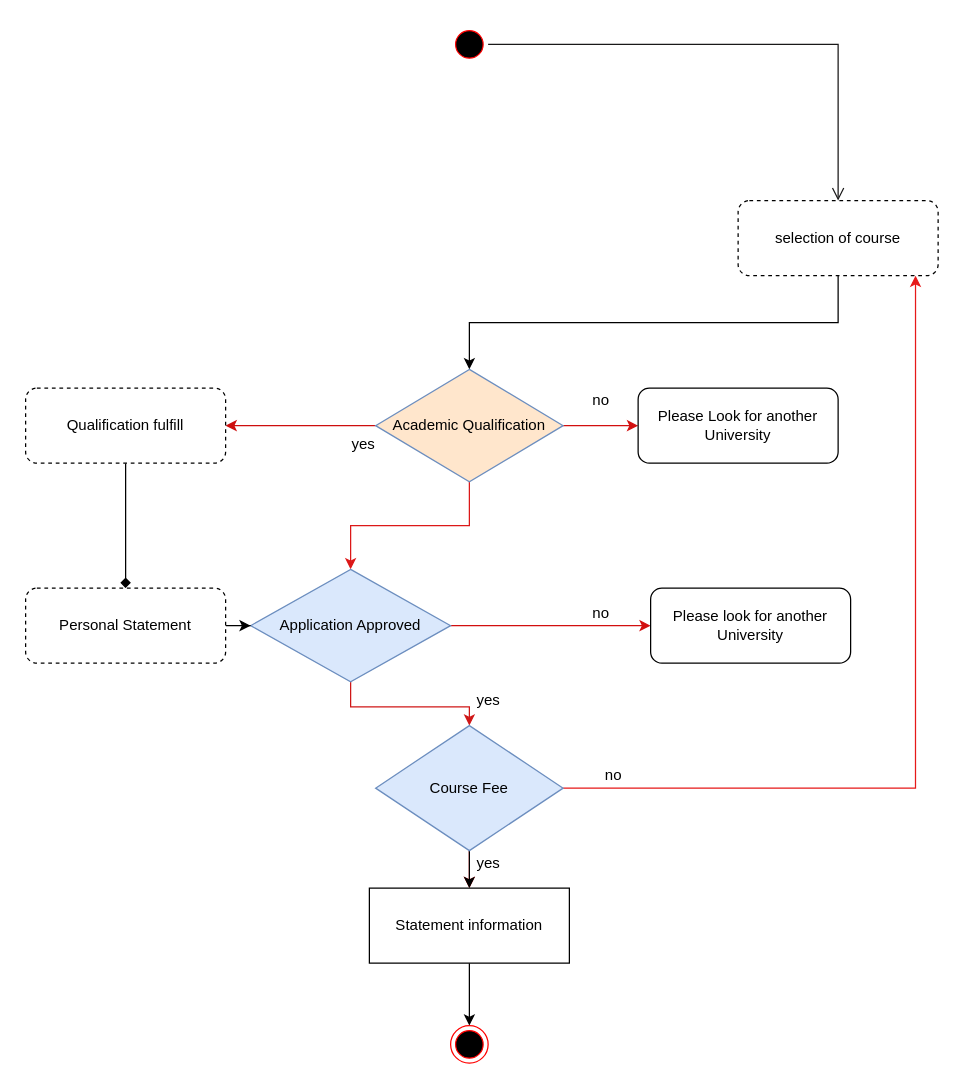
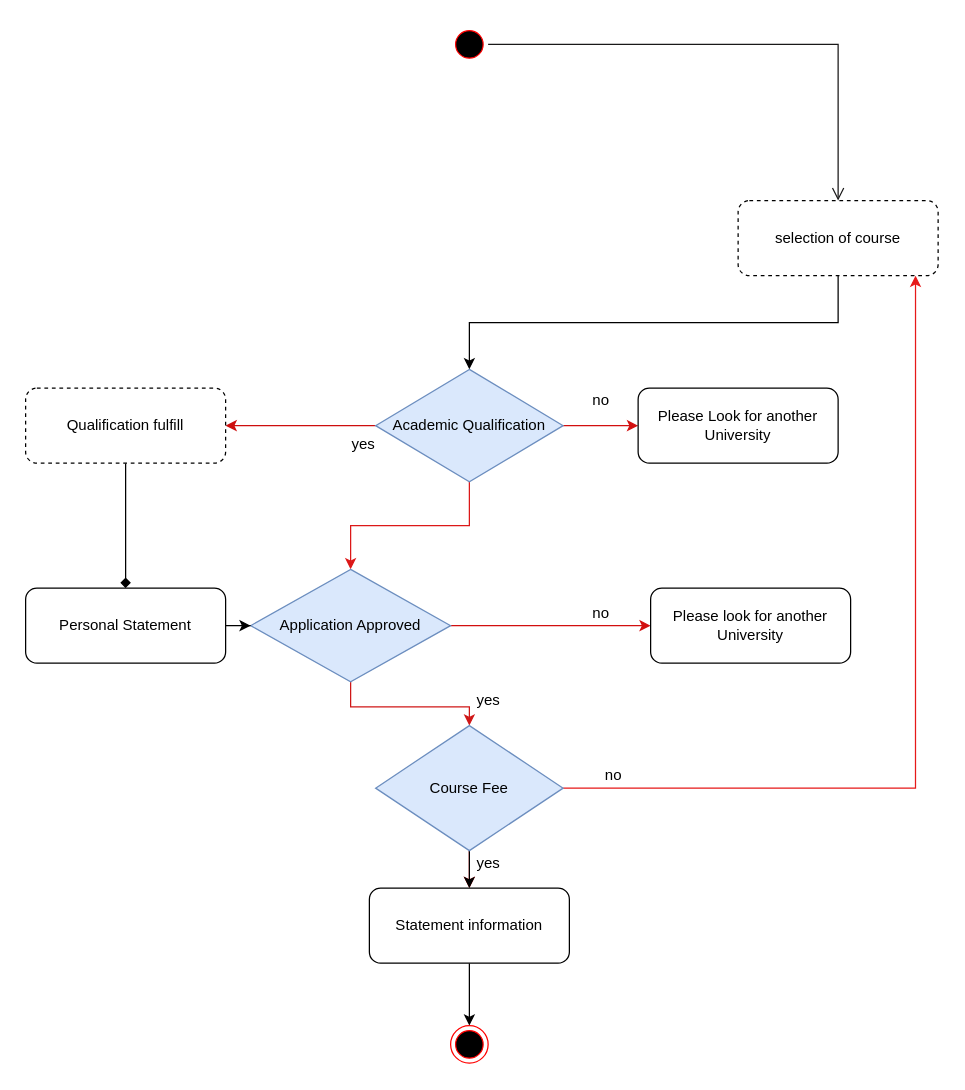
(469, 426) -> (469, 426)
(126, 626) -> (126, 626)
(469, 926) -> (469, 926)
